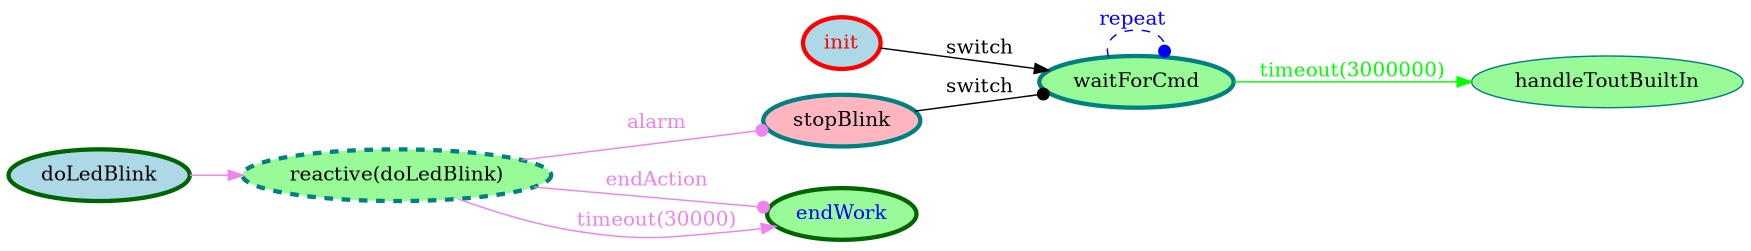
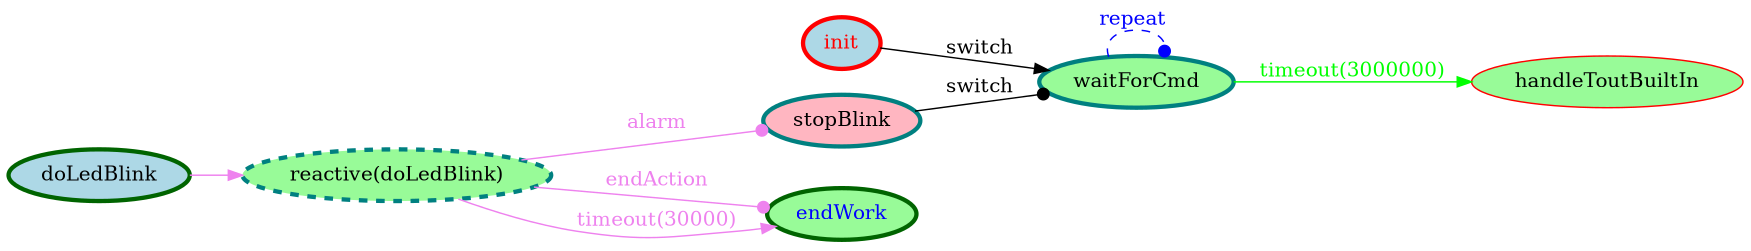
(1607, 82) -> (1607, 82)
